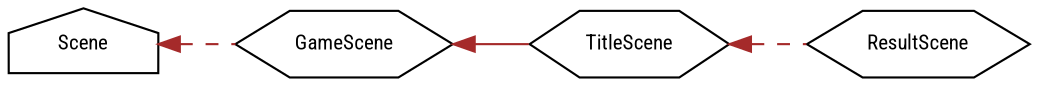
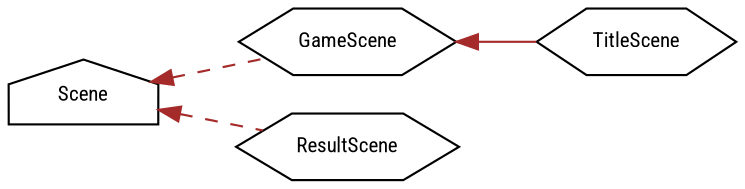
(779, 44) -> (221, 122)
